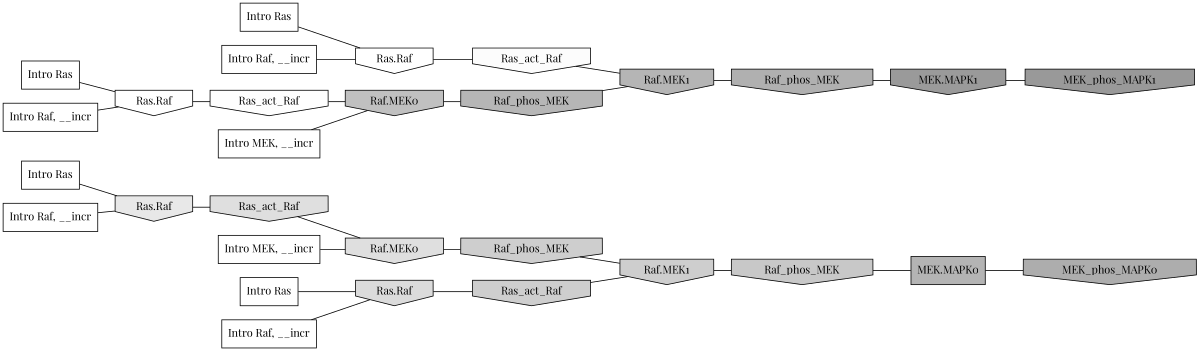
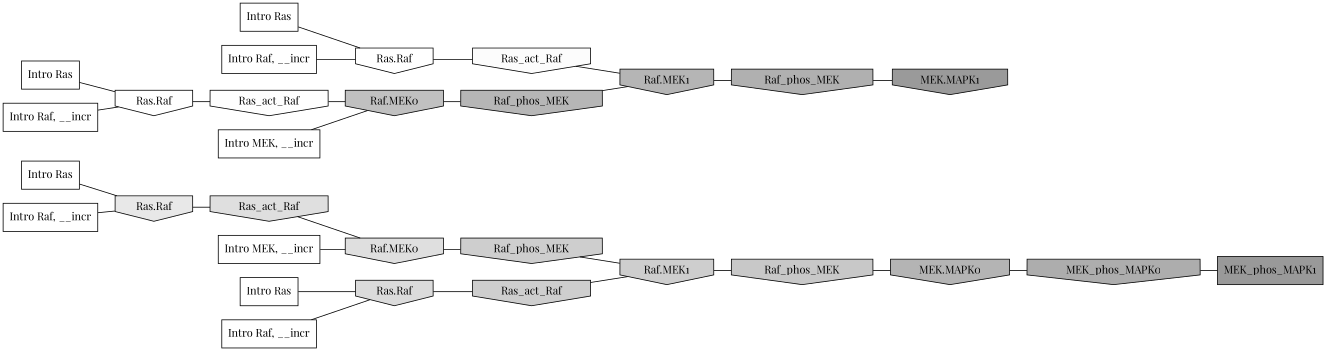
(1016, 81) -> (1209, 271)
(1110, 81) -> (1270, 271)
(948, 271) -> (950, 271)
